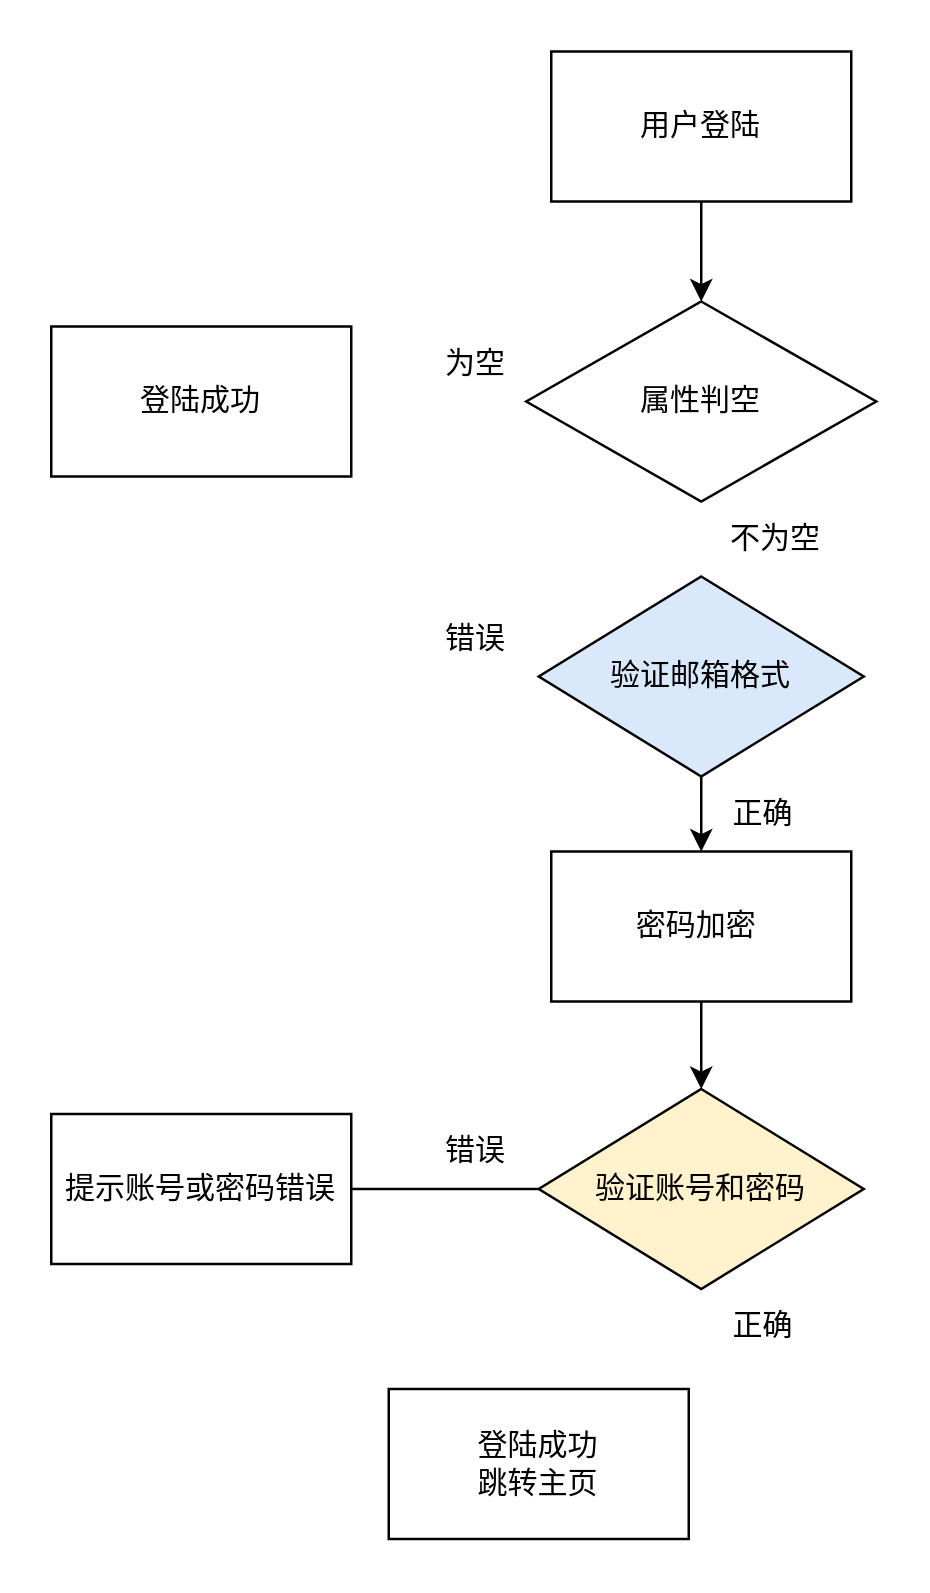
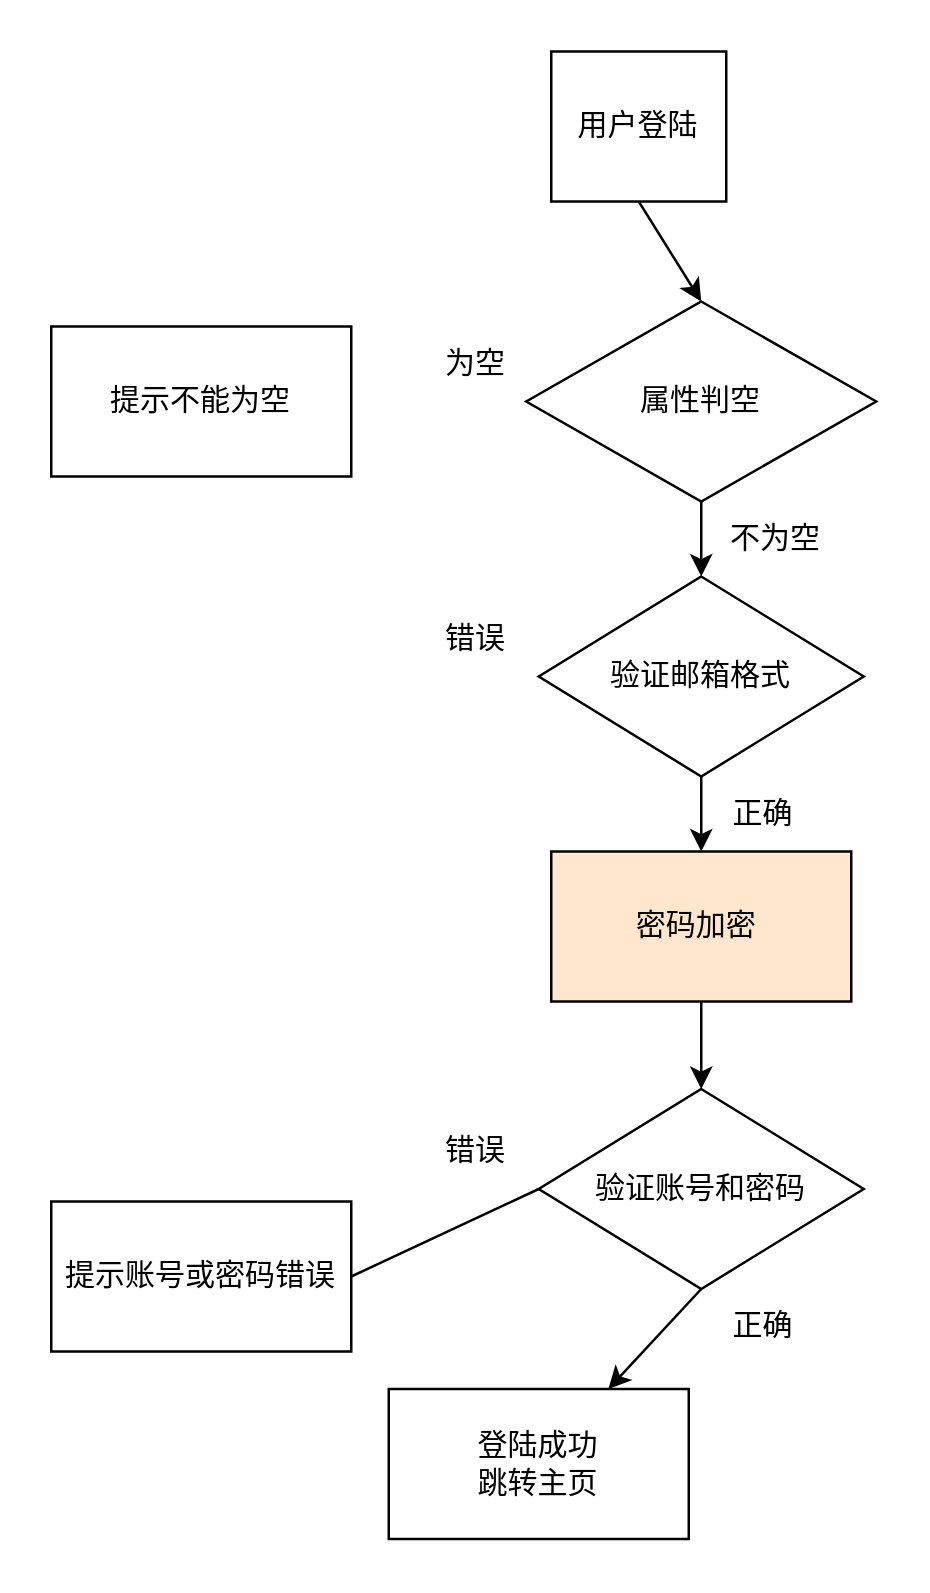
(701, 126) -> (639, 126)
(201, 401) -> (201, 401)
none -> (701, 530)
(701, 676) -> (701, 676)
(701, 926) -> (701, 926)
(201, 1189) -> (201, 1276)
(701, 1189) -> (701, 1189)
none -> (660, 1333)
